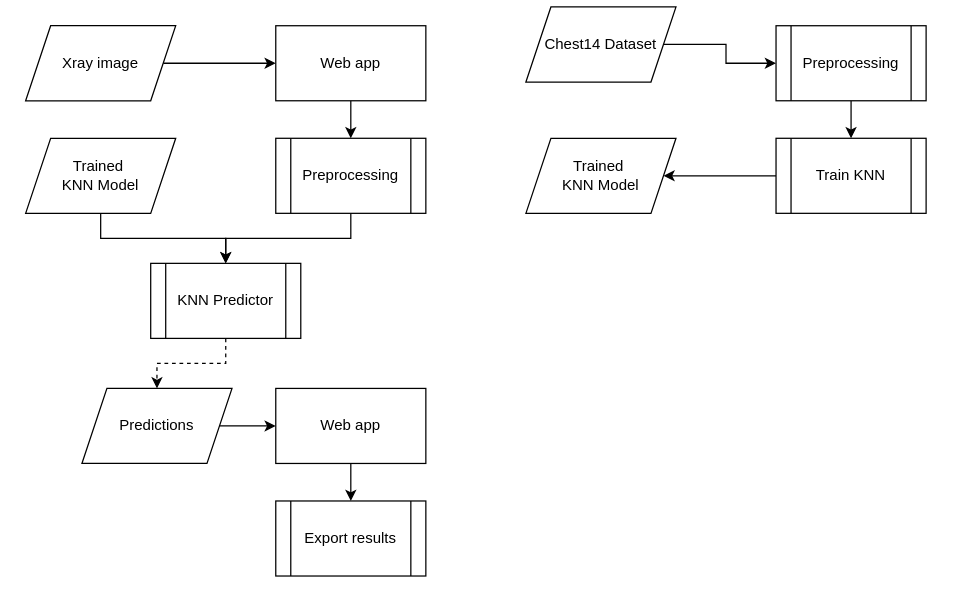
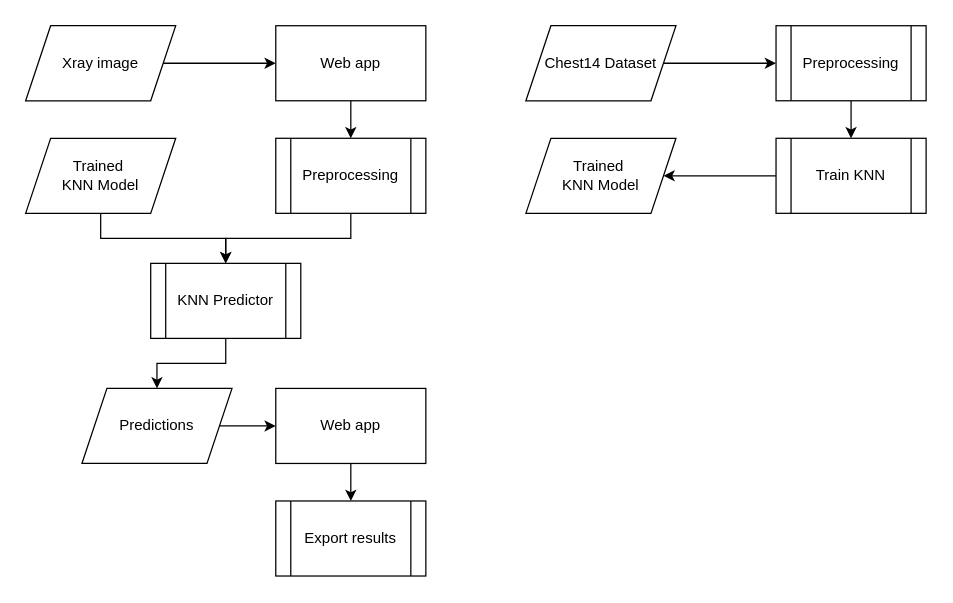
(601, 44) -> (601, 63)
(196, 363) -> (196, 363)
